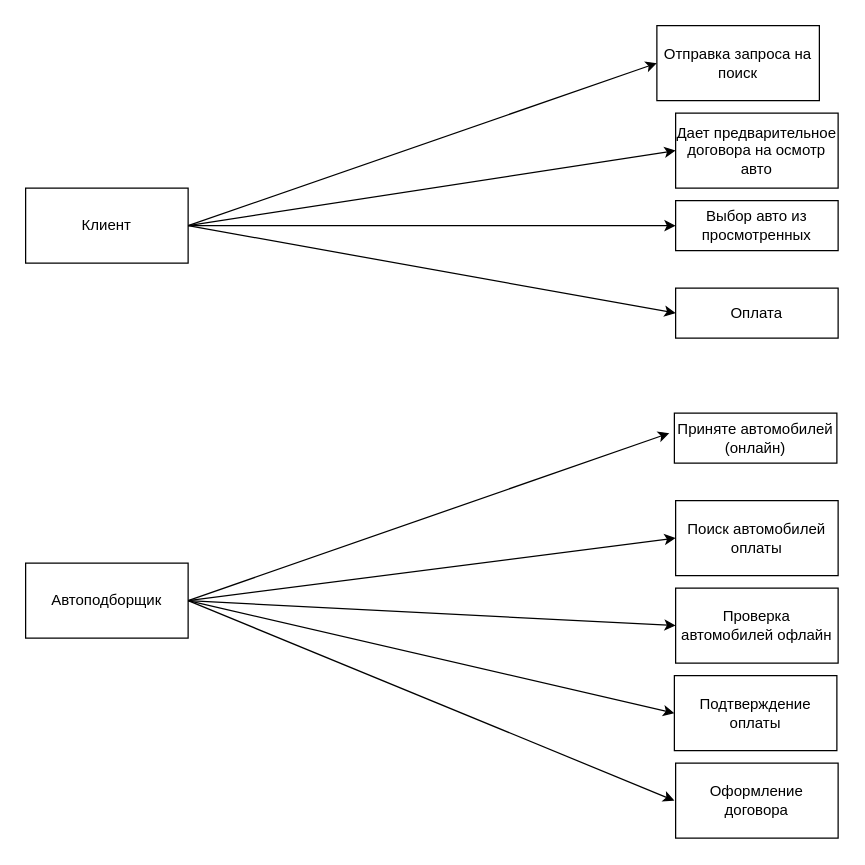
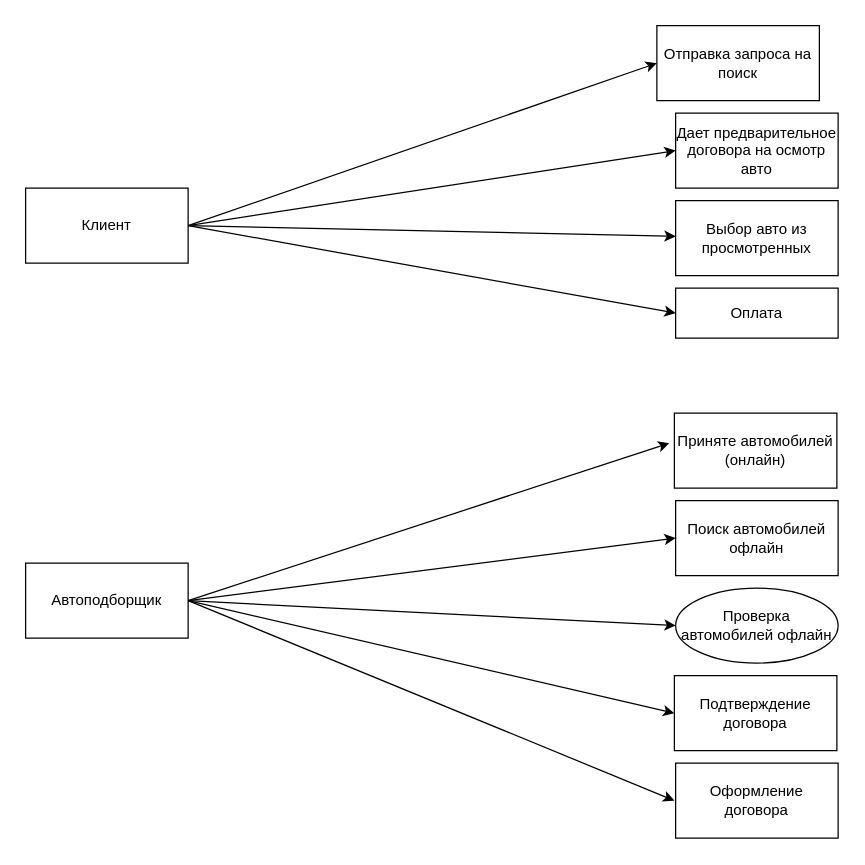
(757, 226) -> (757, 238)
(756, 438) -> (756, 451)
(757, 538) -> (757, 538)
(757, 626) -> (757, 626)
(756, 713) -> (756, 713)
